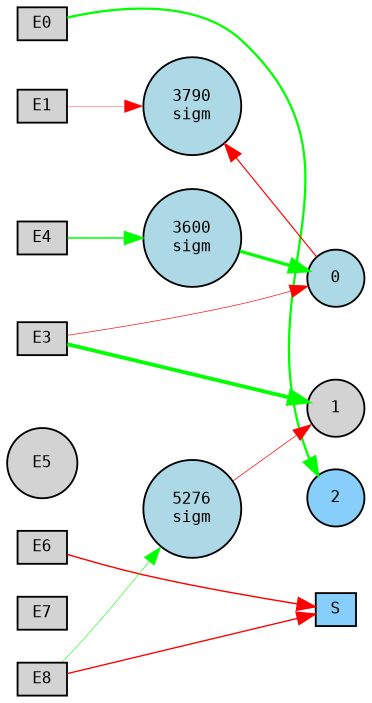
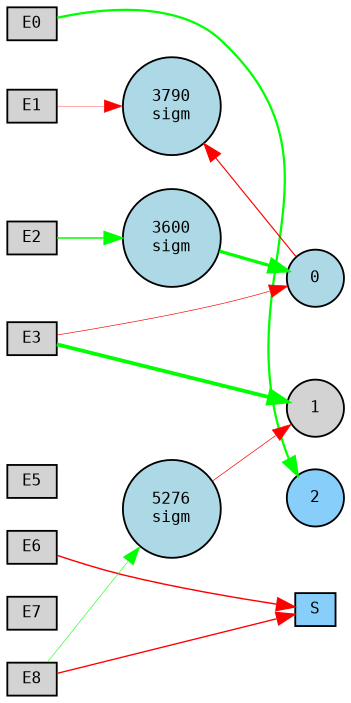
(42, 238) -> (32, 238)
(42, 463) -> (32, 481)
